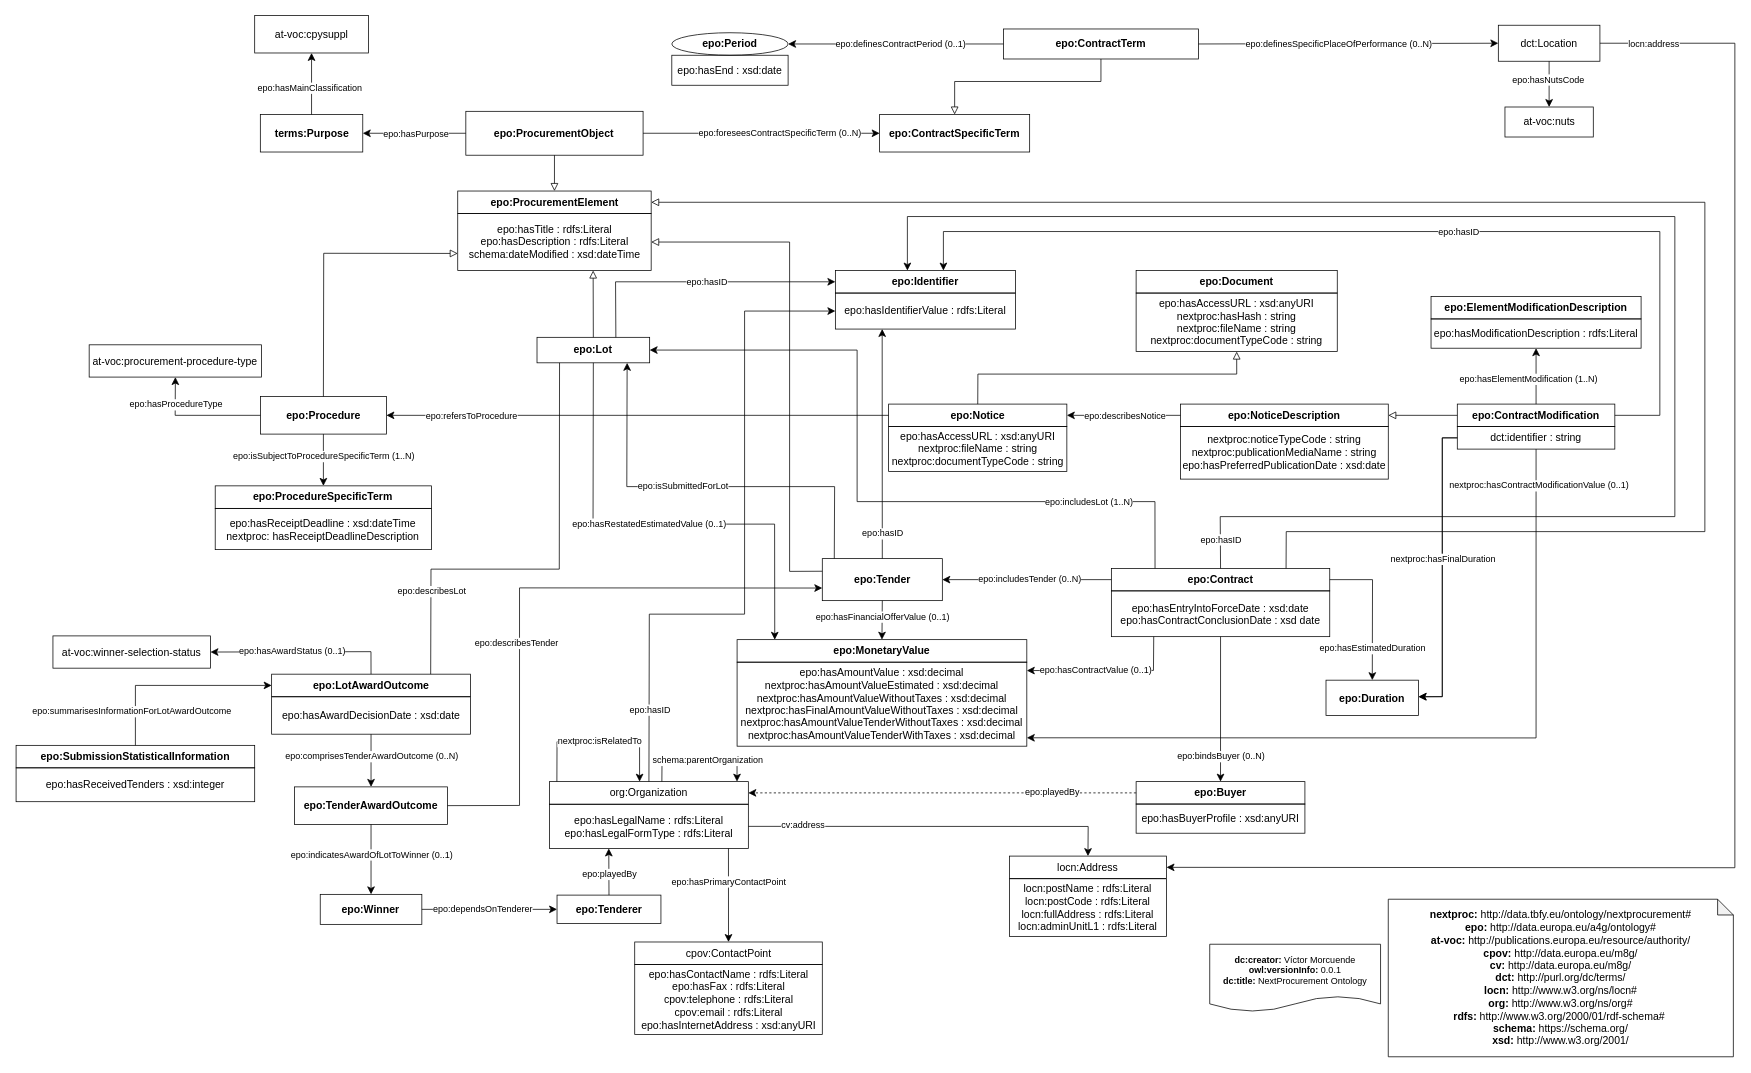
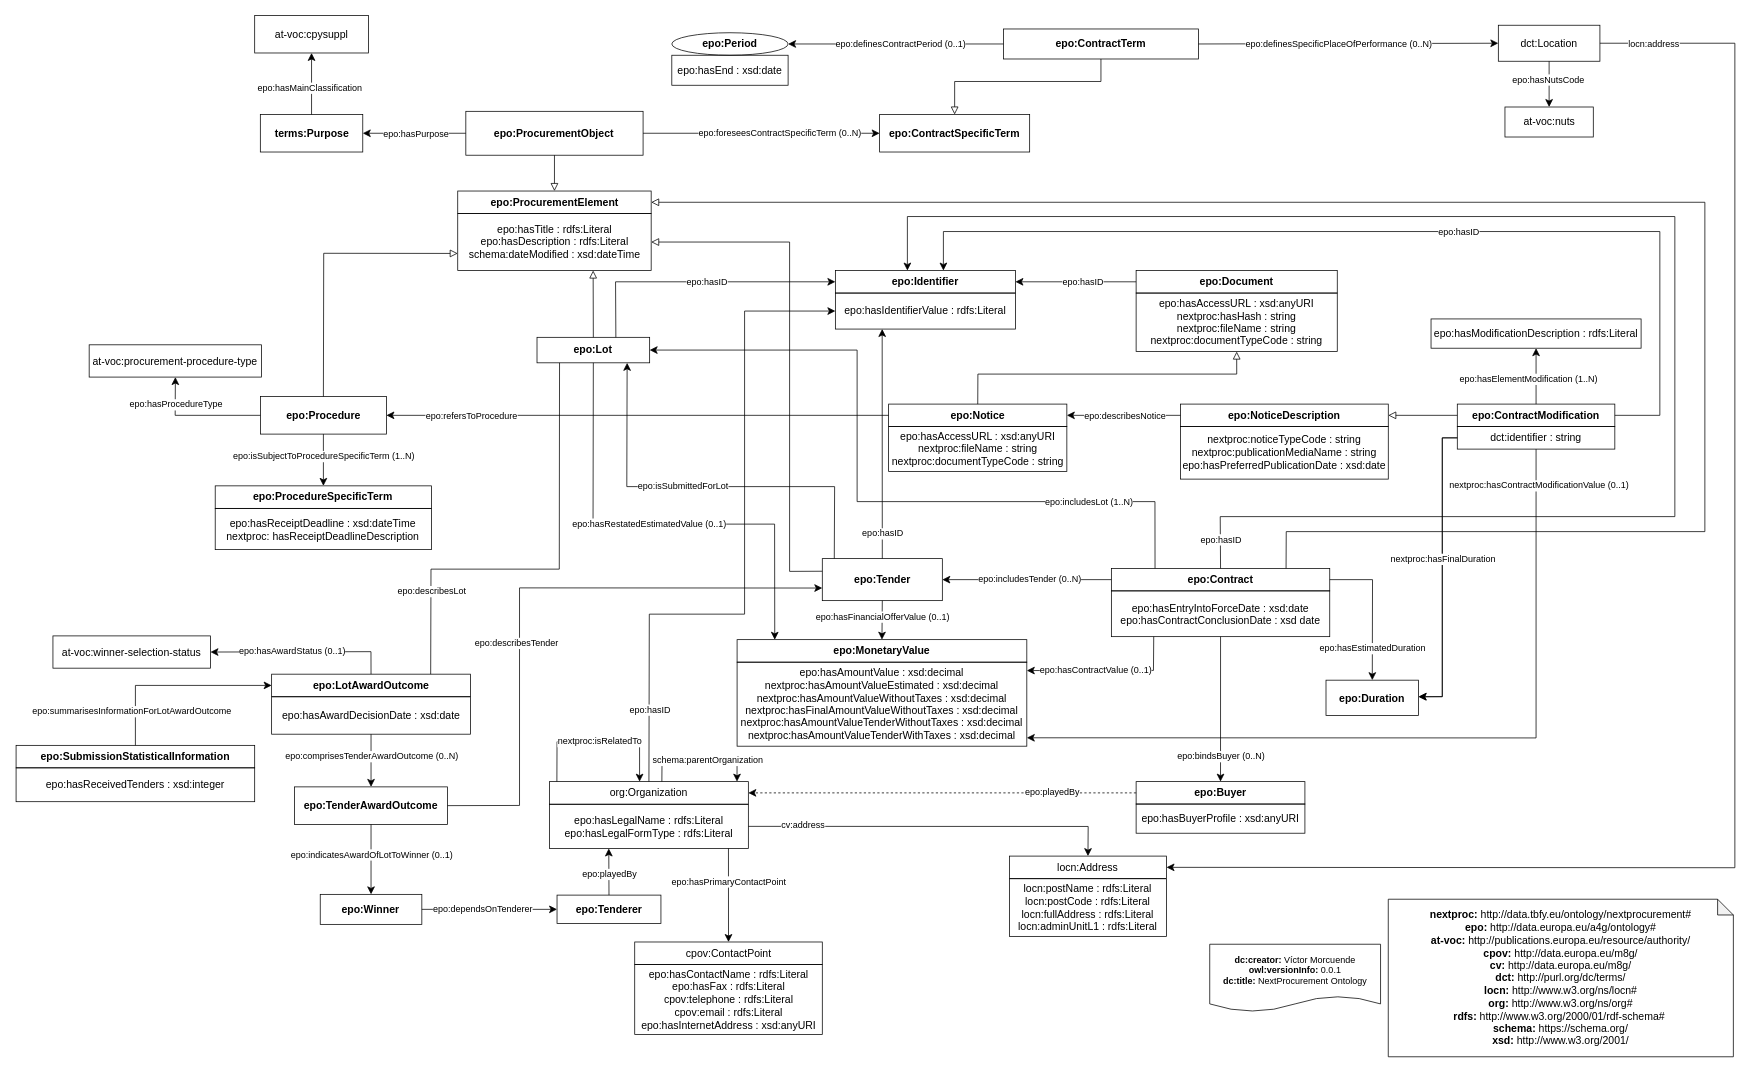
none -> (1078, 282)
(1536, 308) -> none
